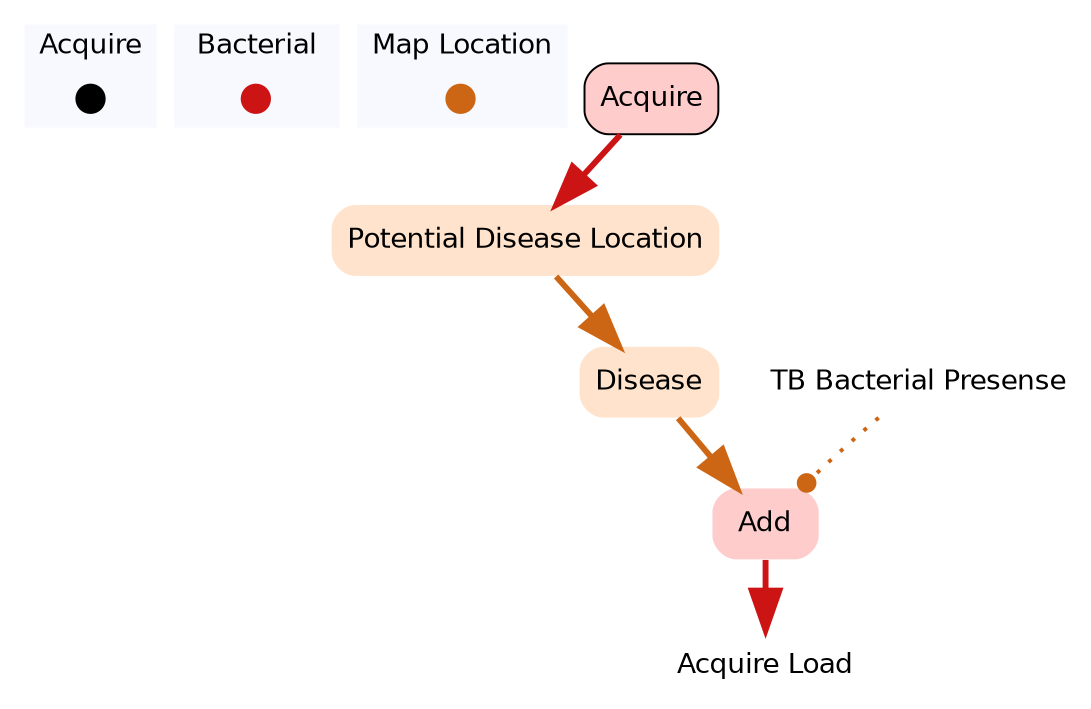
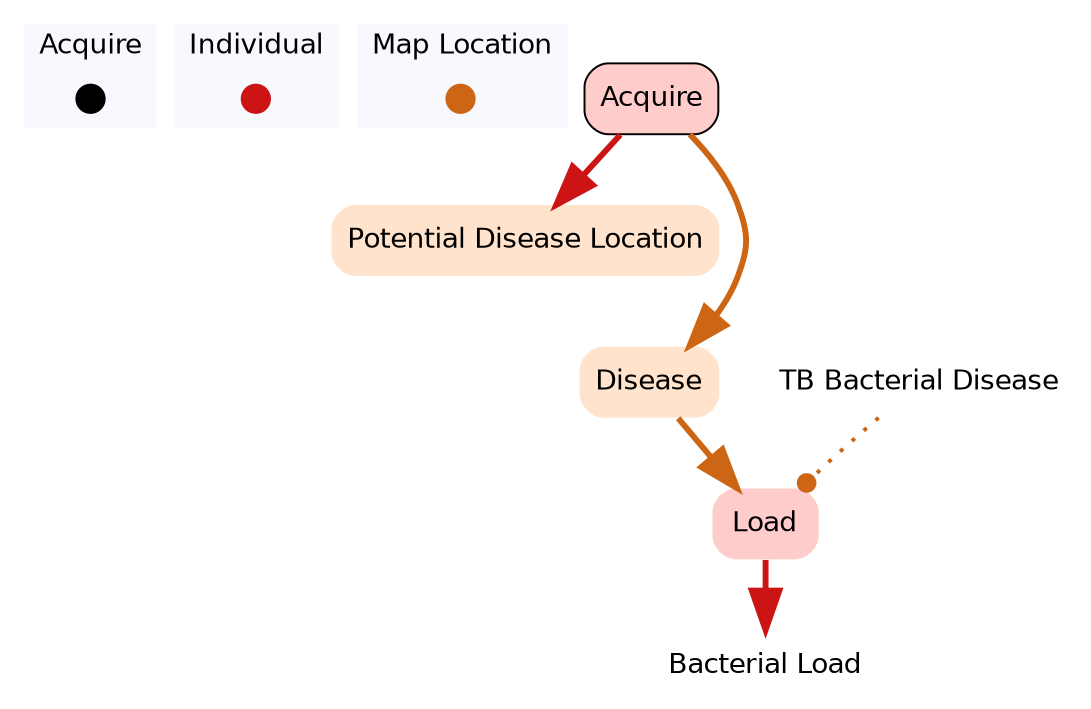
(257, 46) -> (257, 46)
(574, 297) -> (743, 221)
(919, 382) -> (919, 382)
(766, 524) -> (766, 524)
(766, 666) -> (766, 666)
